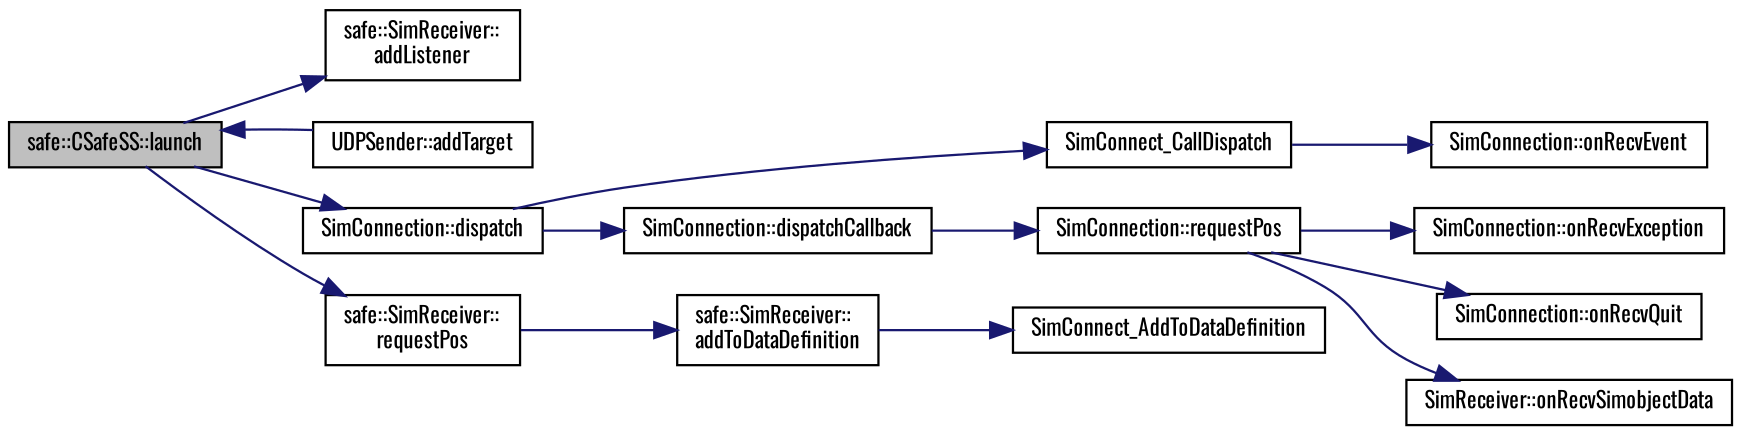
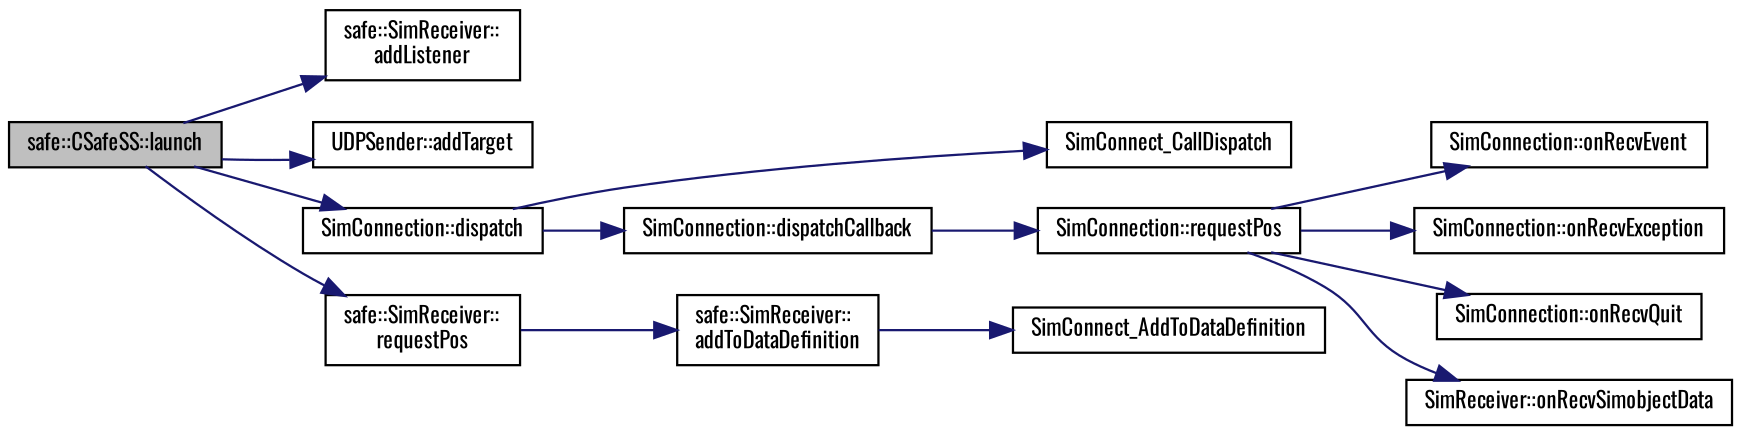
(279, 129) -> (256, 160)
(1350, 145) -> (1358, 190)
